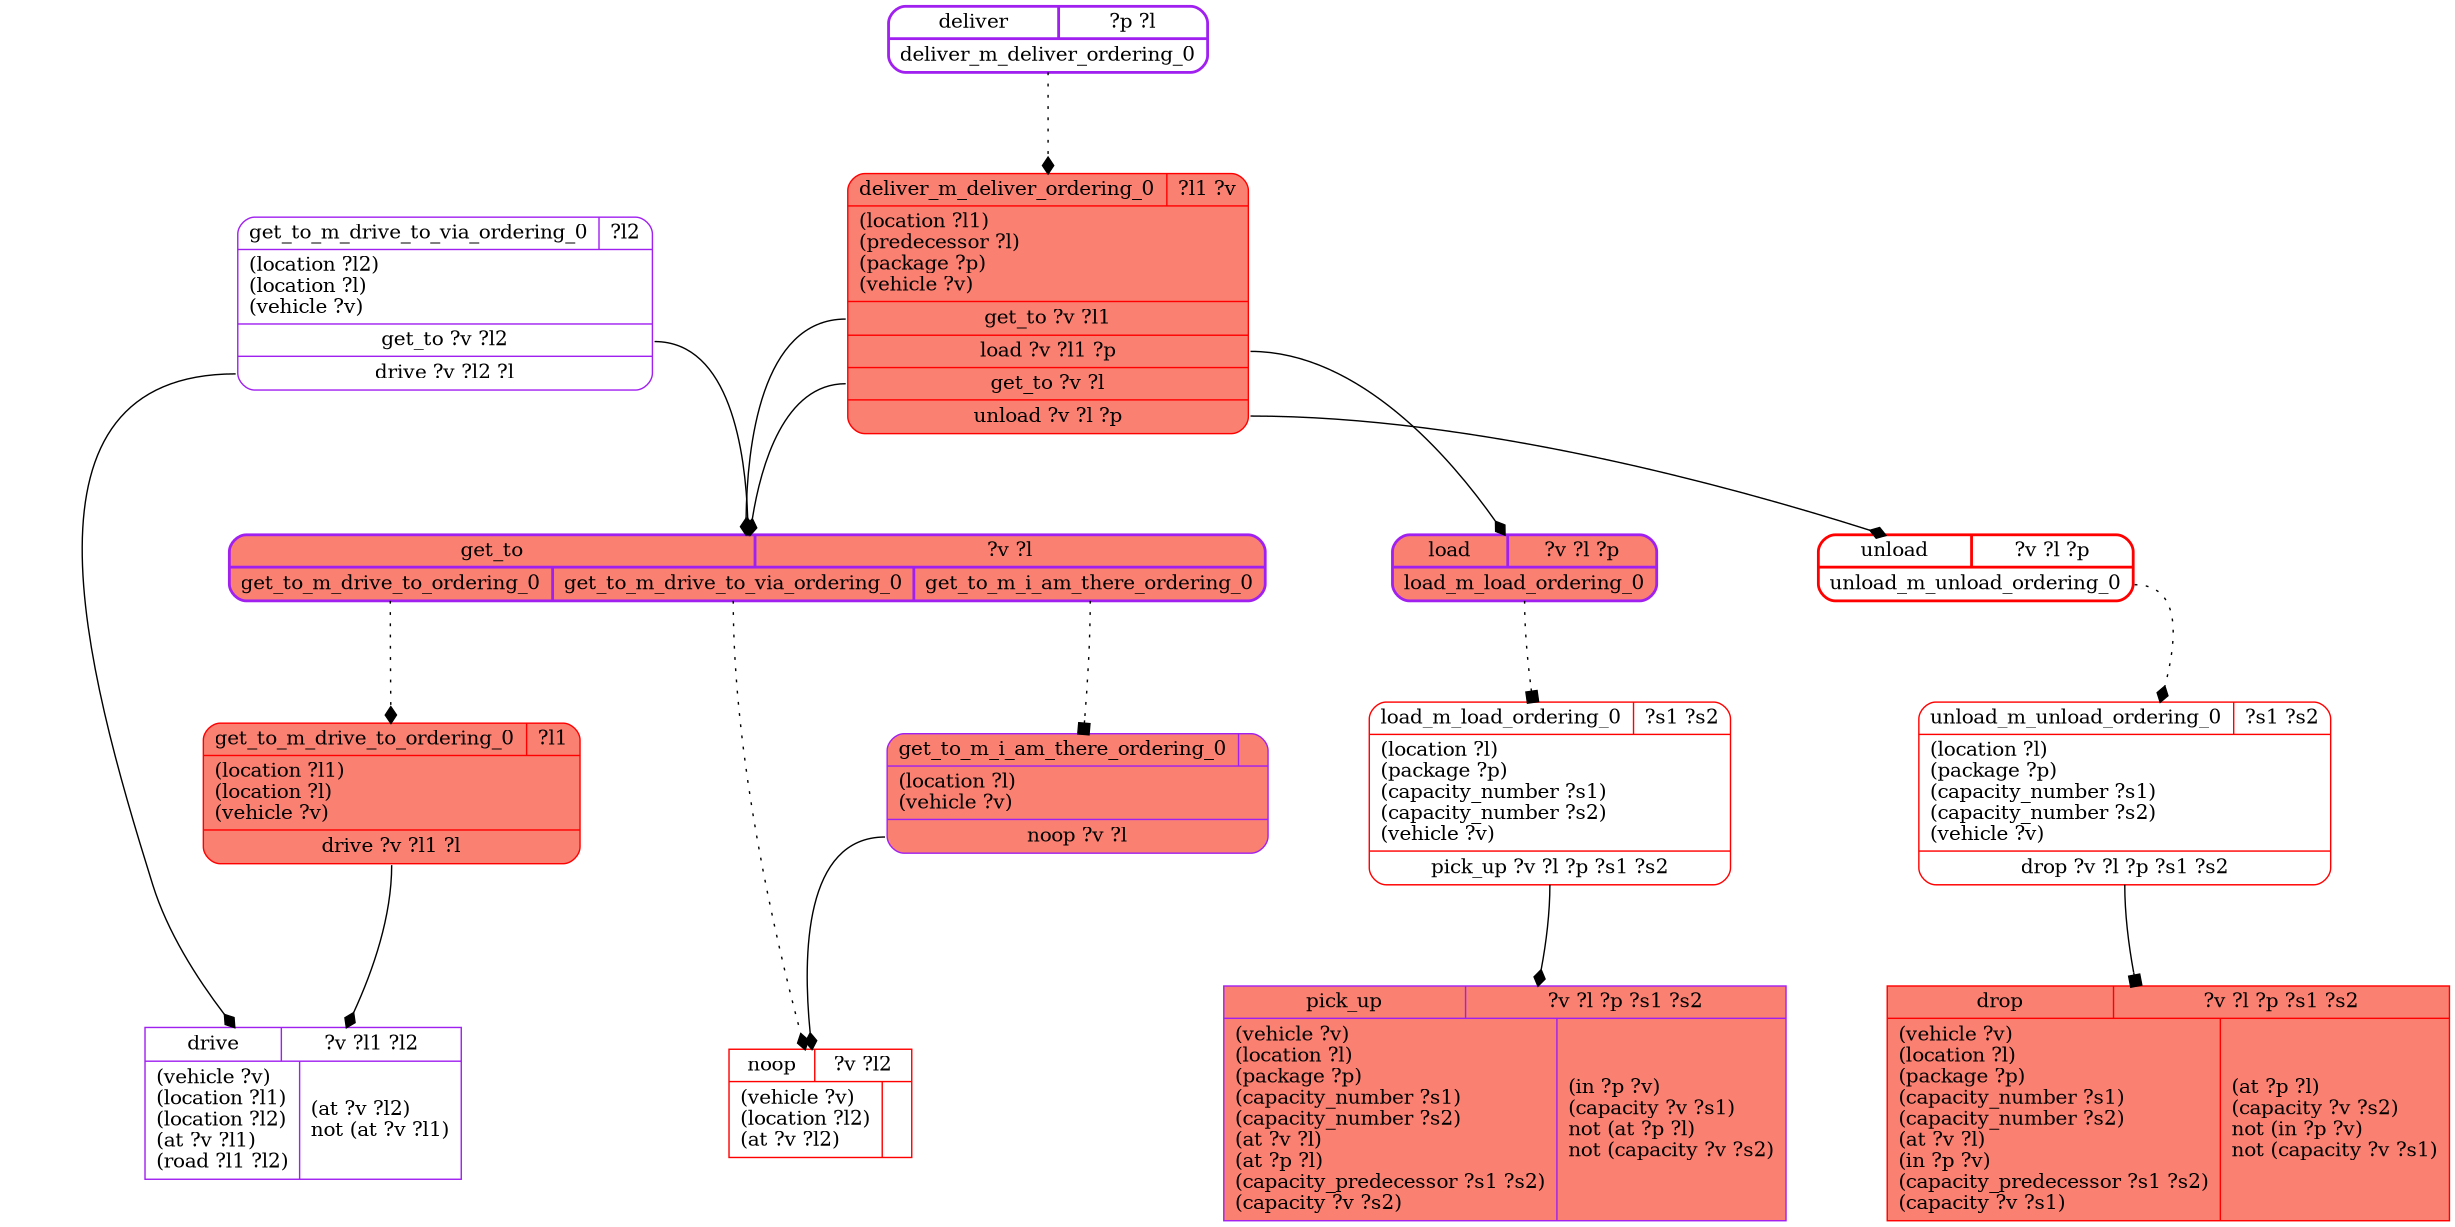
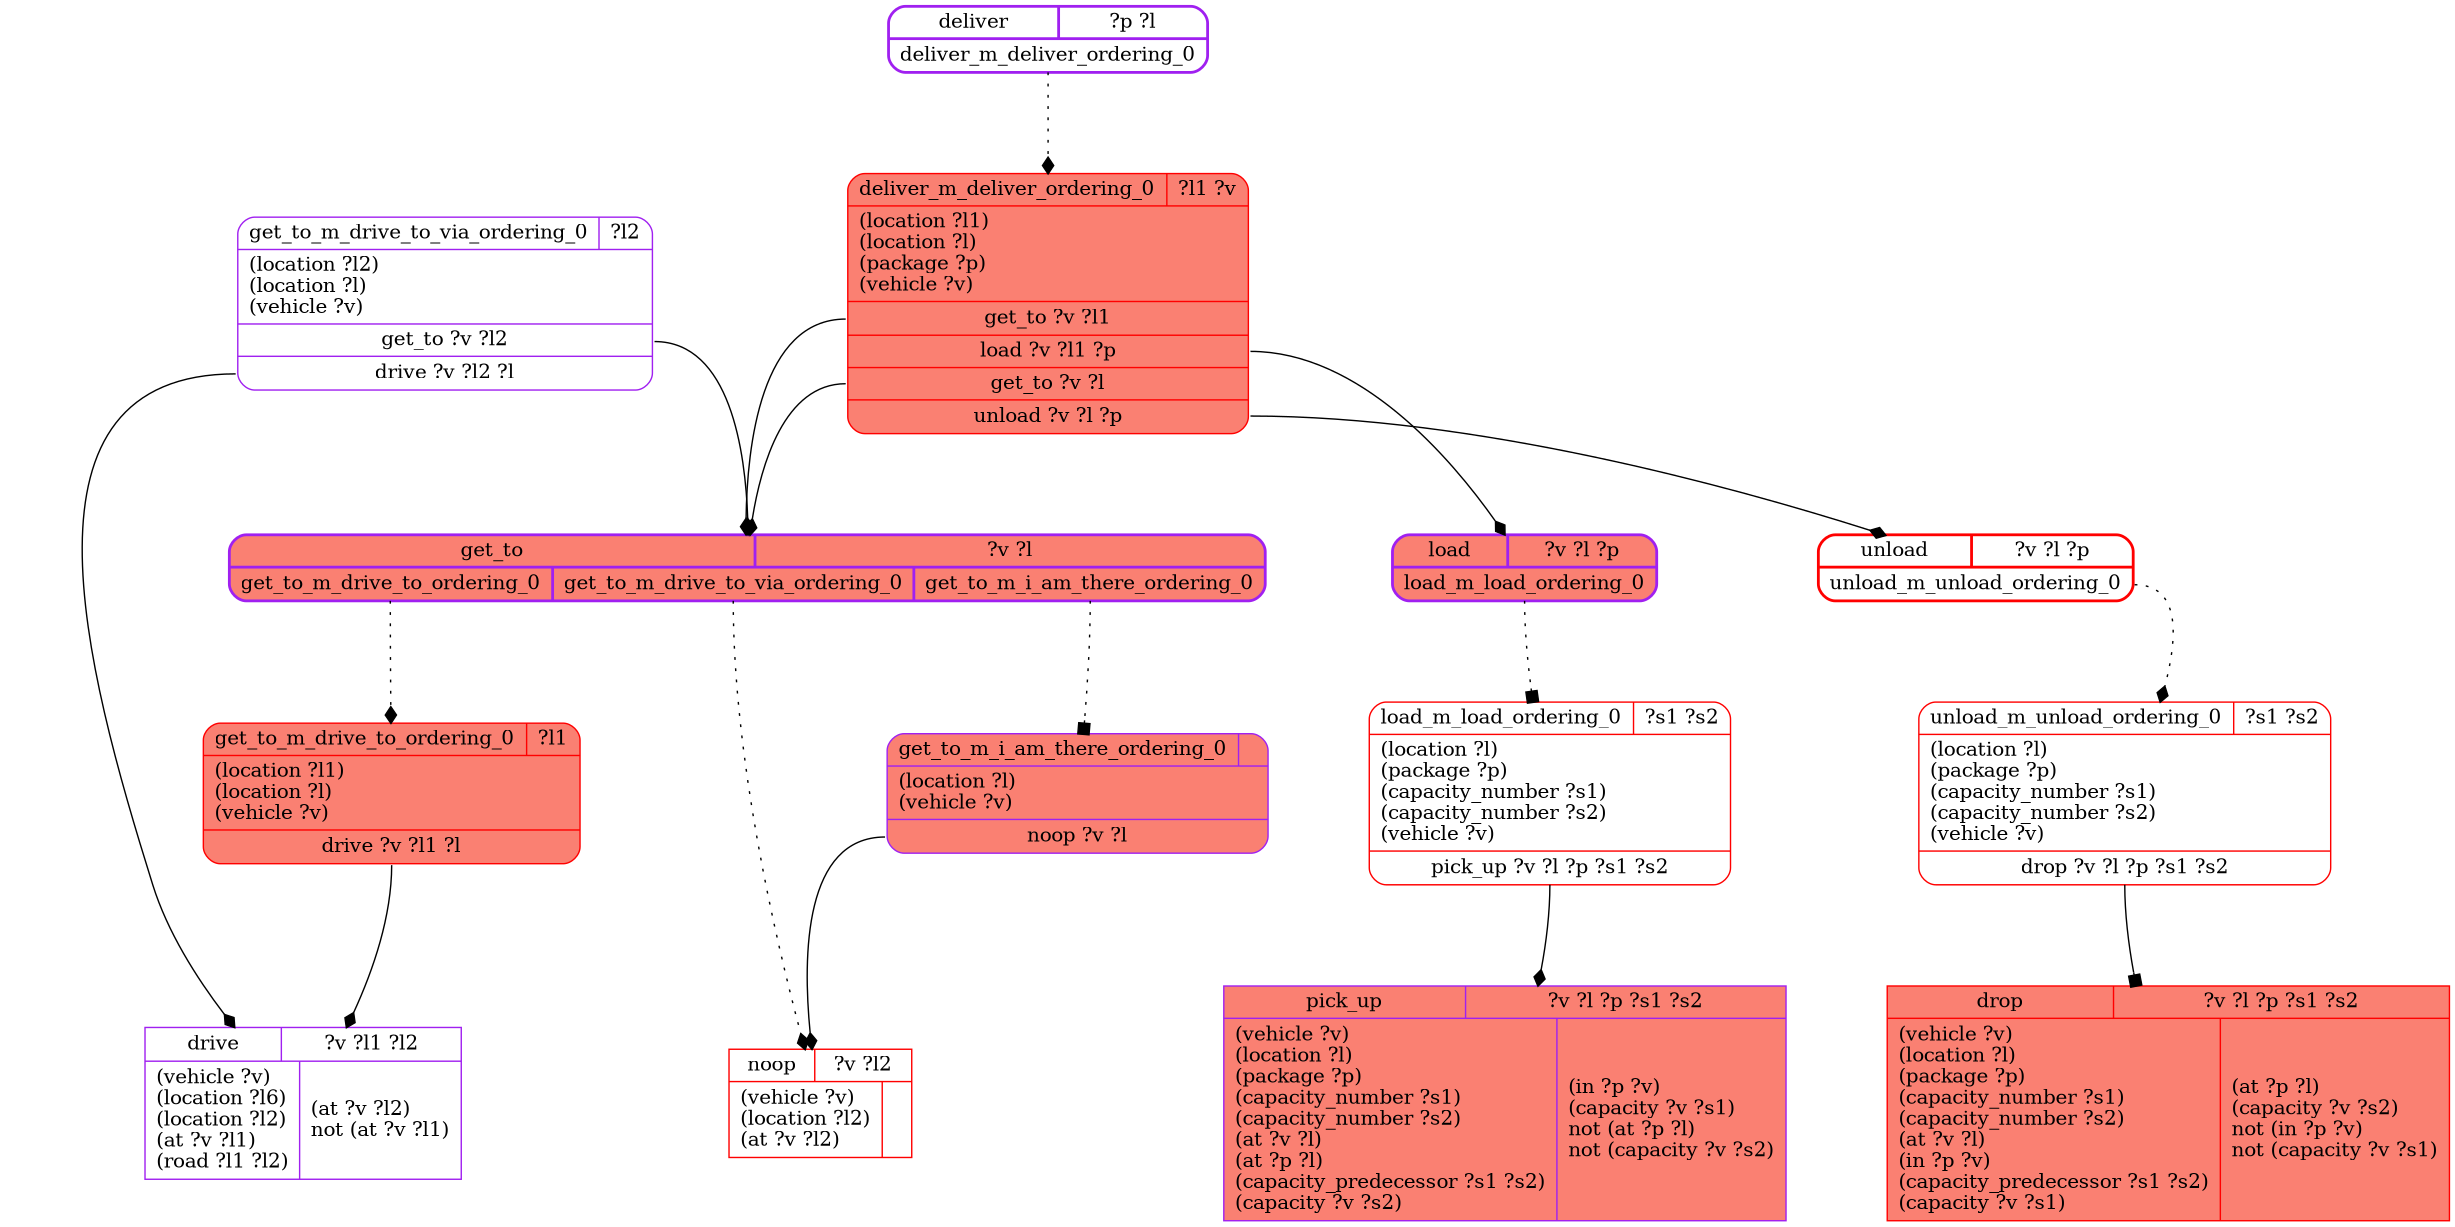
(940, 242) -> (918, 242)
(222, 1098) -> (222, 1098)
